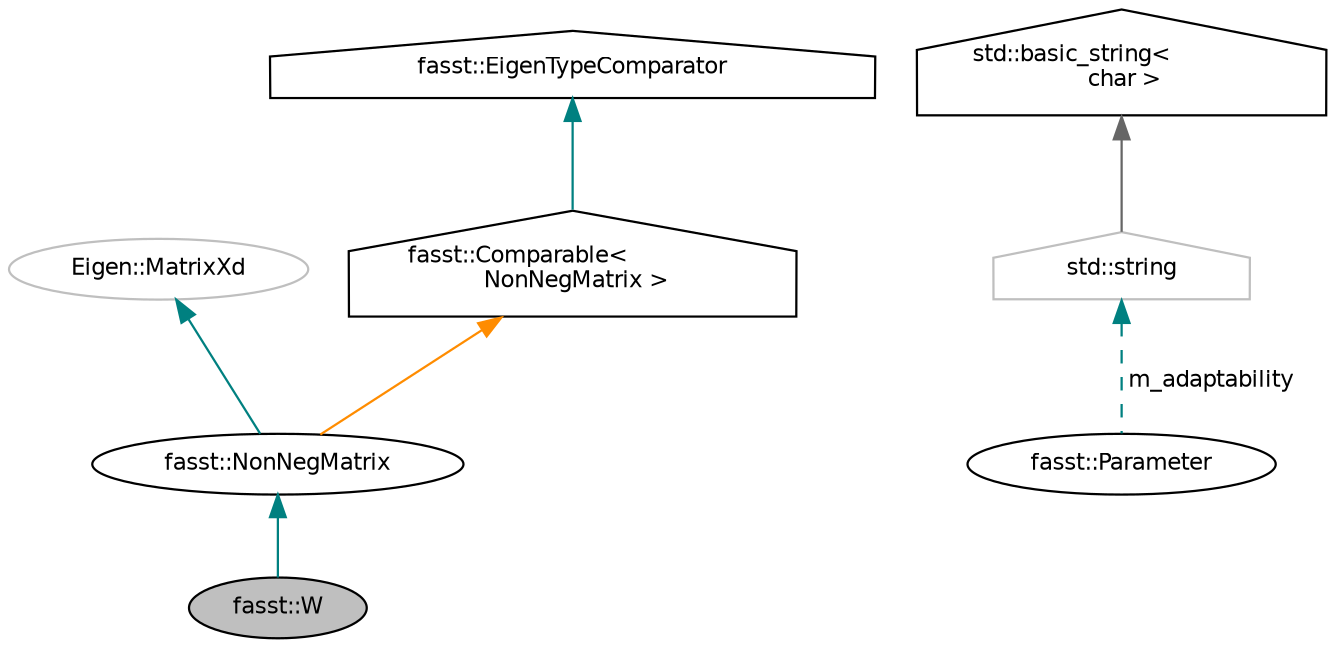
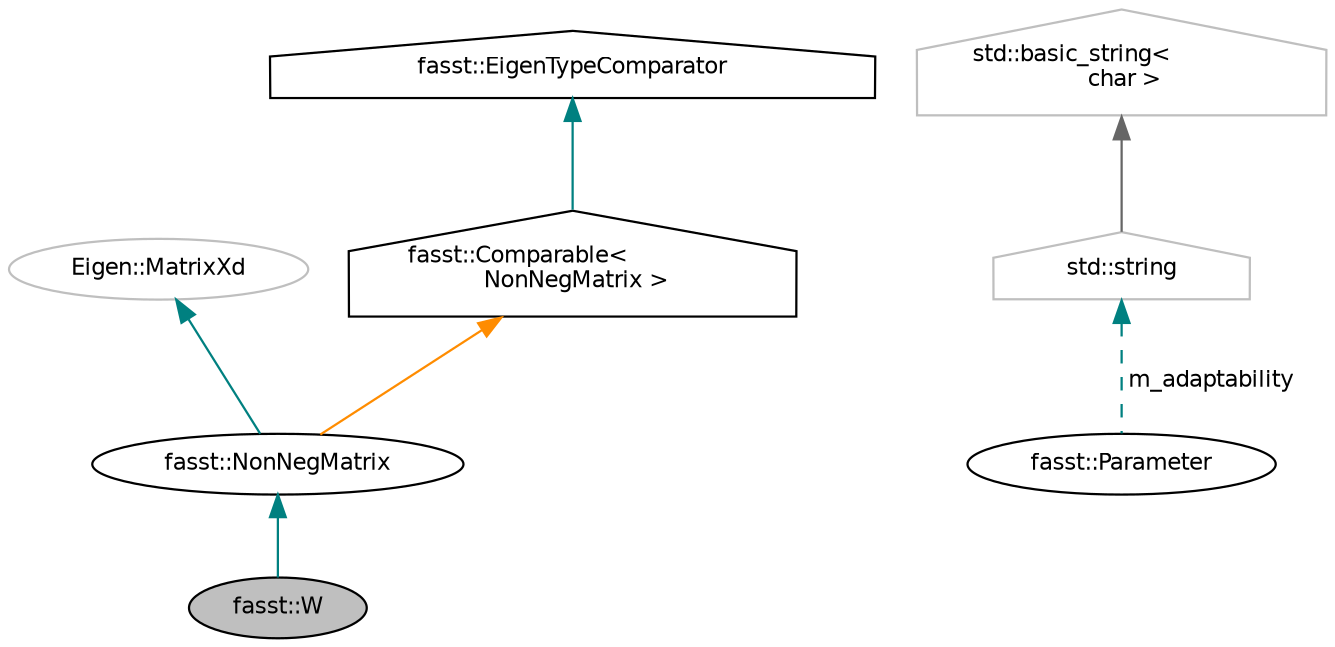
(1122, 68) -> (1122, 68)
